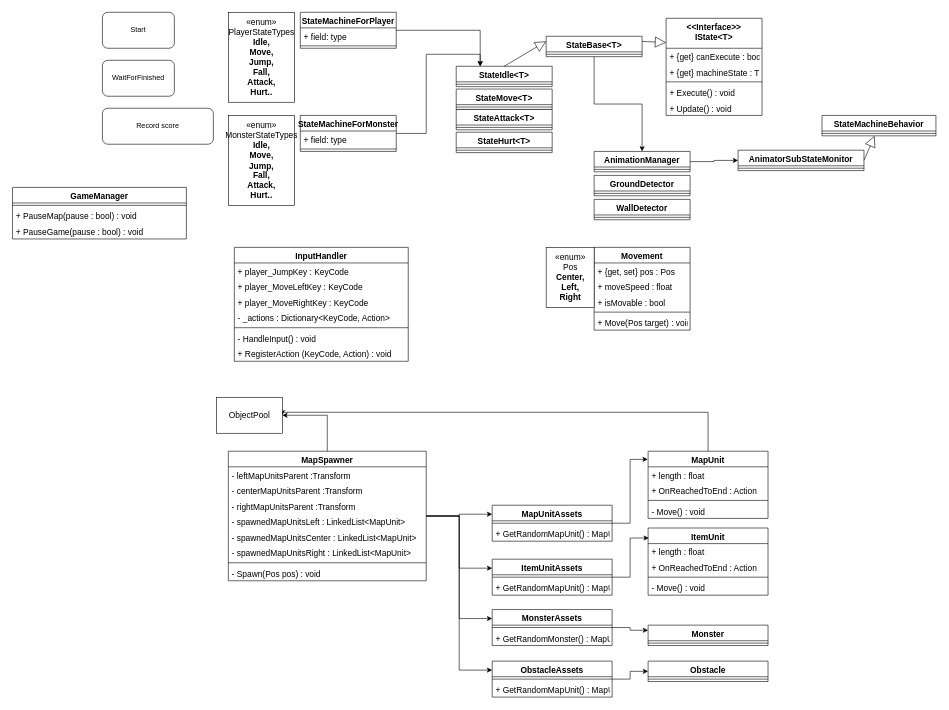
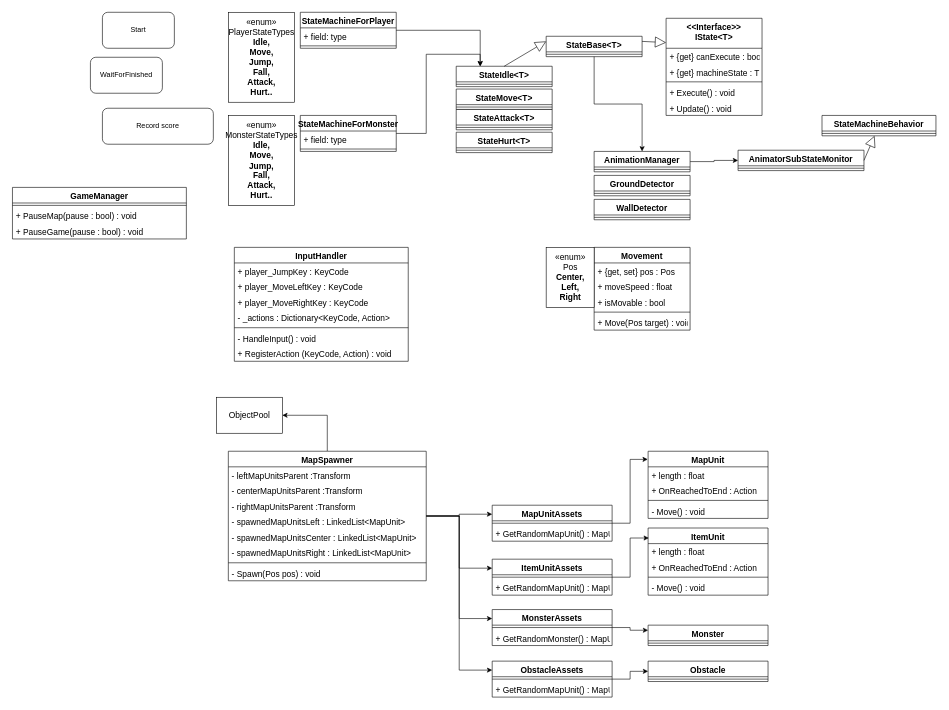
(138, 78) -> (126, 75)
(708, 413) -> none
